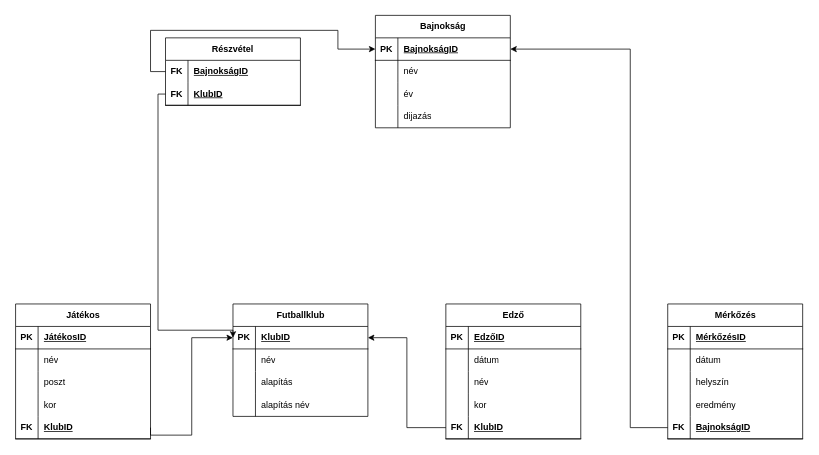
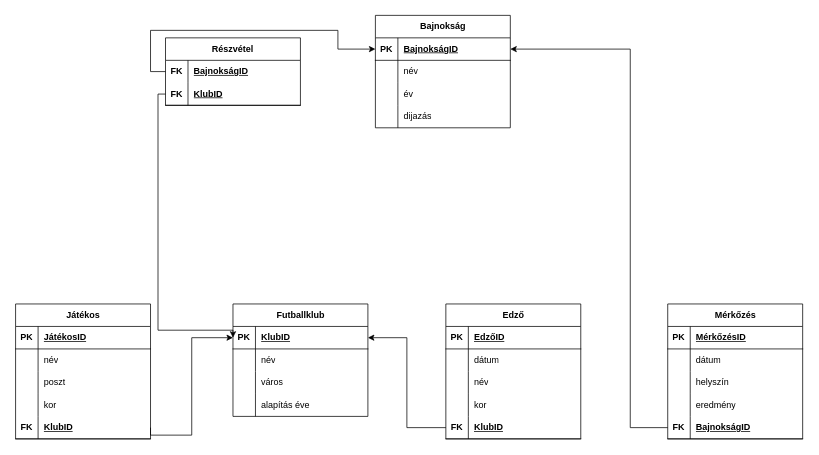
(280, 383) -> (274, 383)
(289, 405) -> (289, 405)
